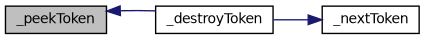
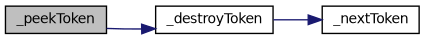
(138, 11) -> (124, 29)
